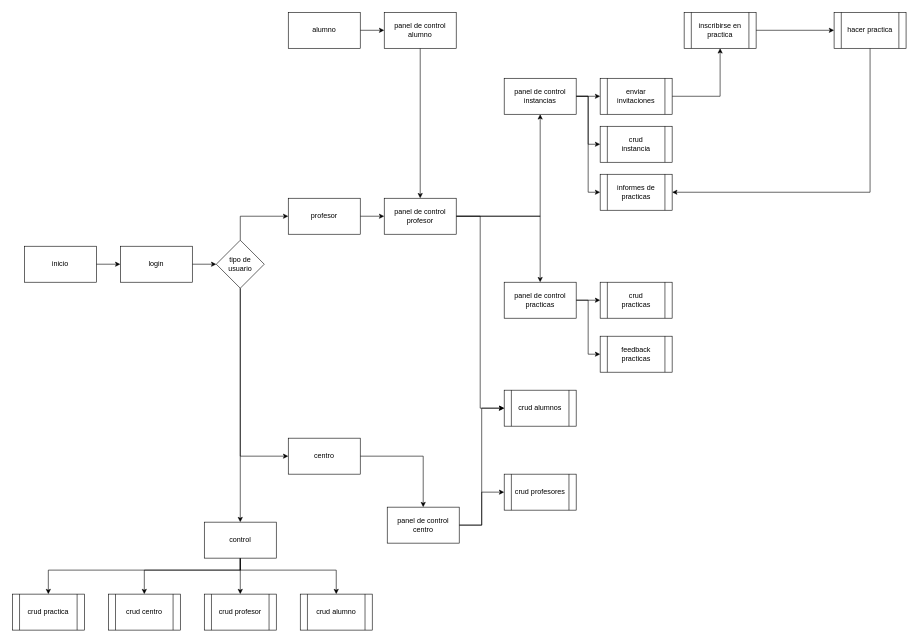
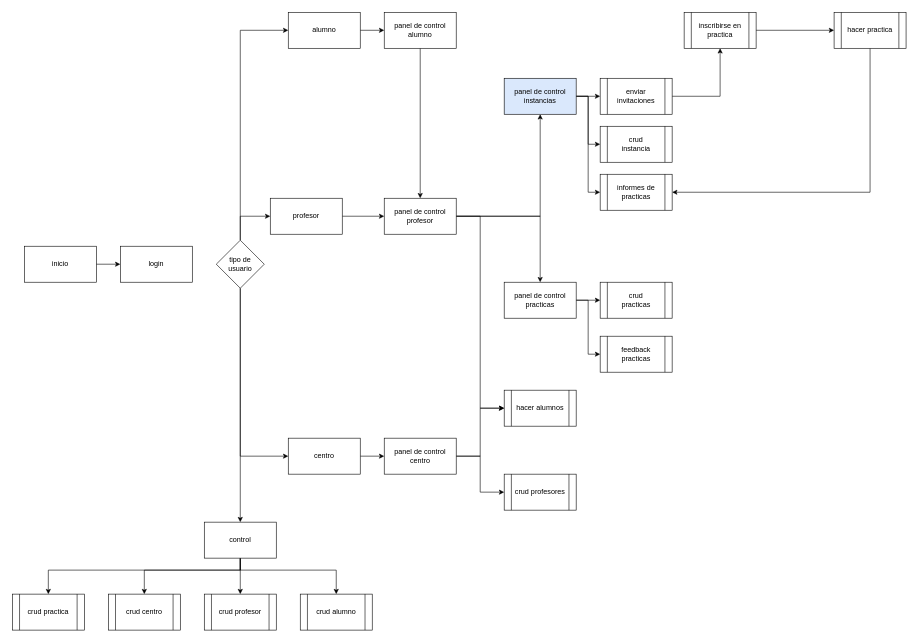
none -> (240, 30)
(540, 96) -> (540, 96)
(324, 216) -> (306, 216)
(210, 264) -> none
(540, 408) -> (540, 408)
(423, 525) -> (420, 456)
